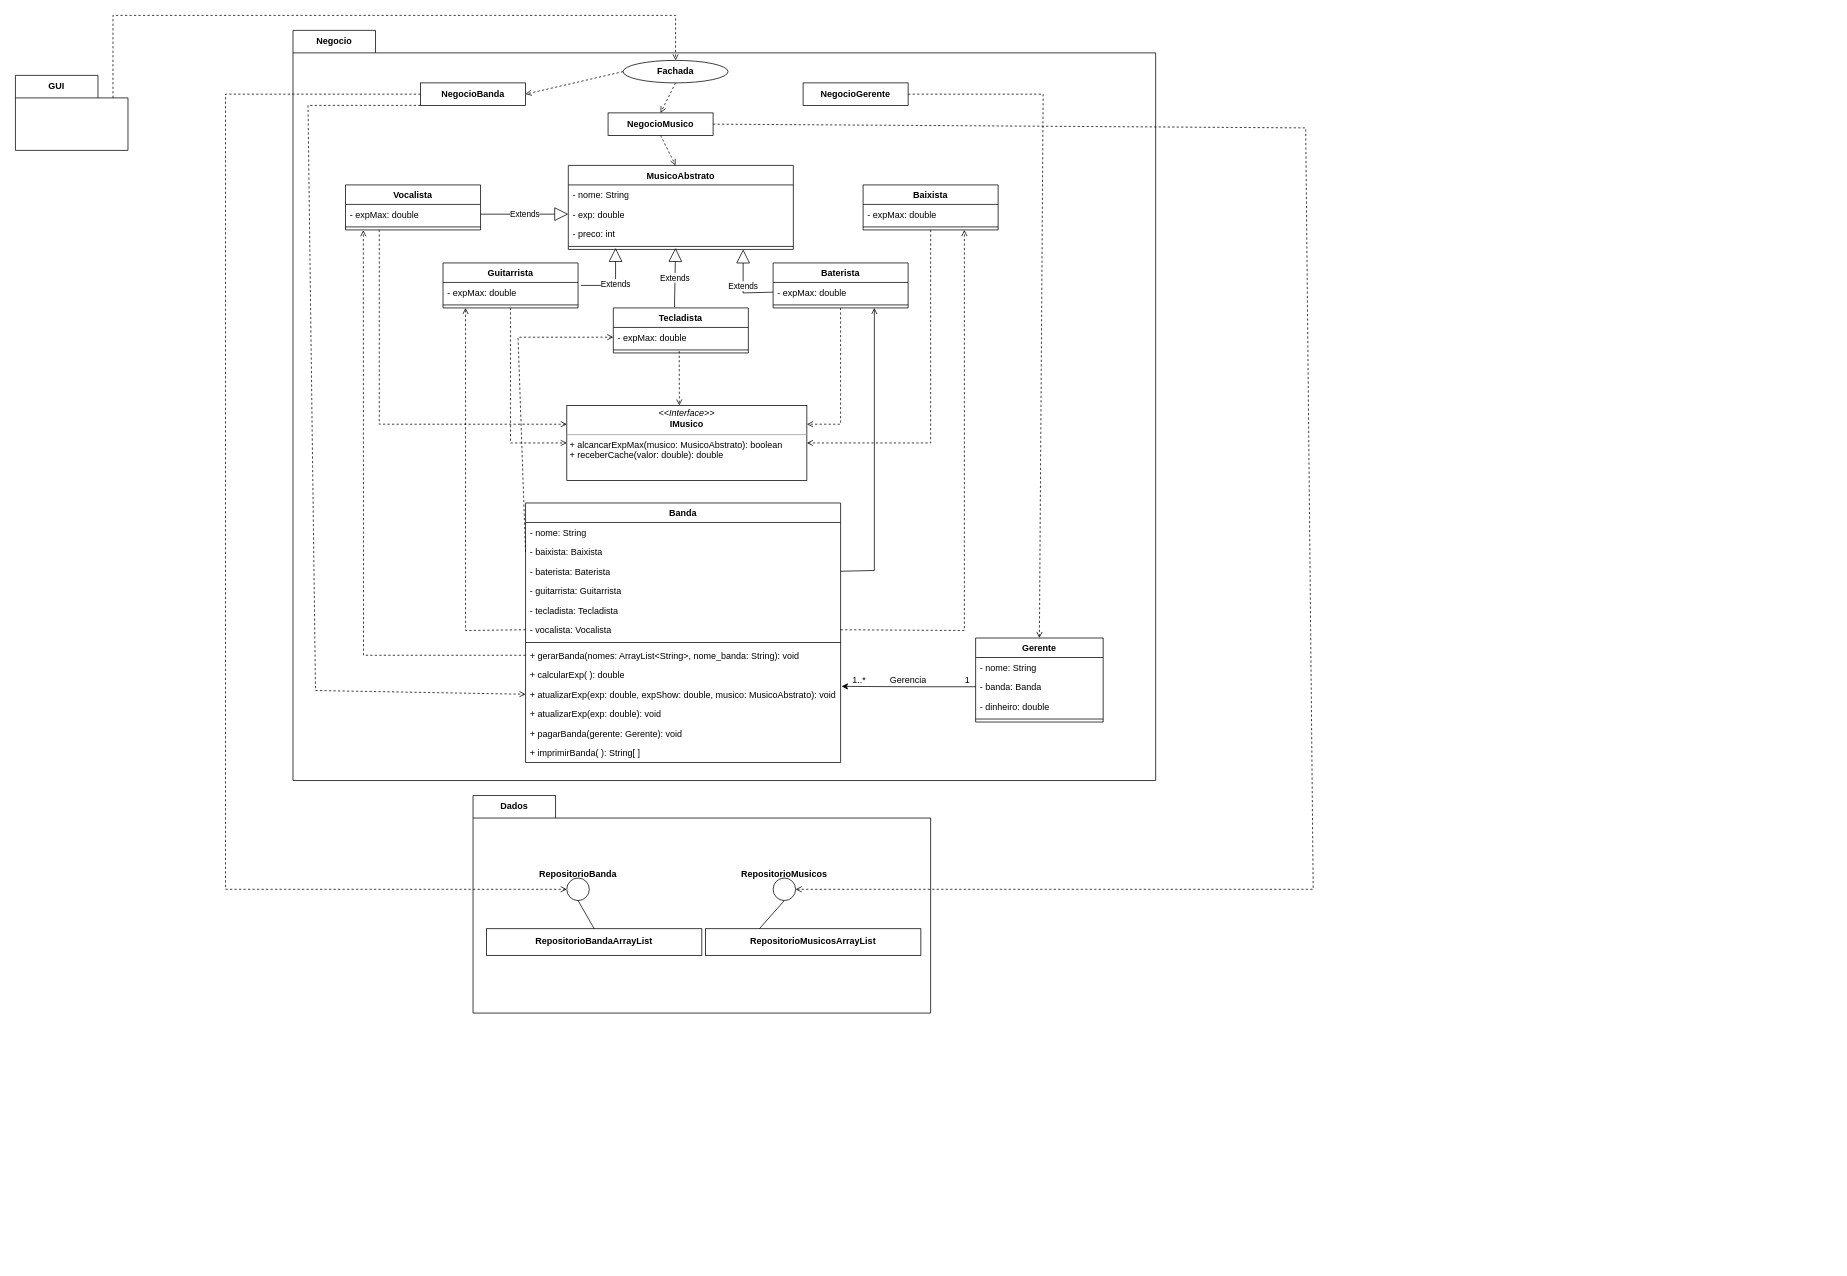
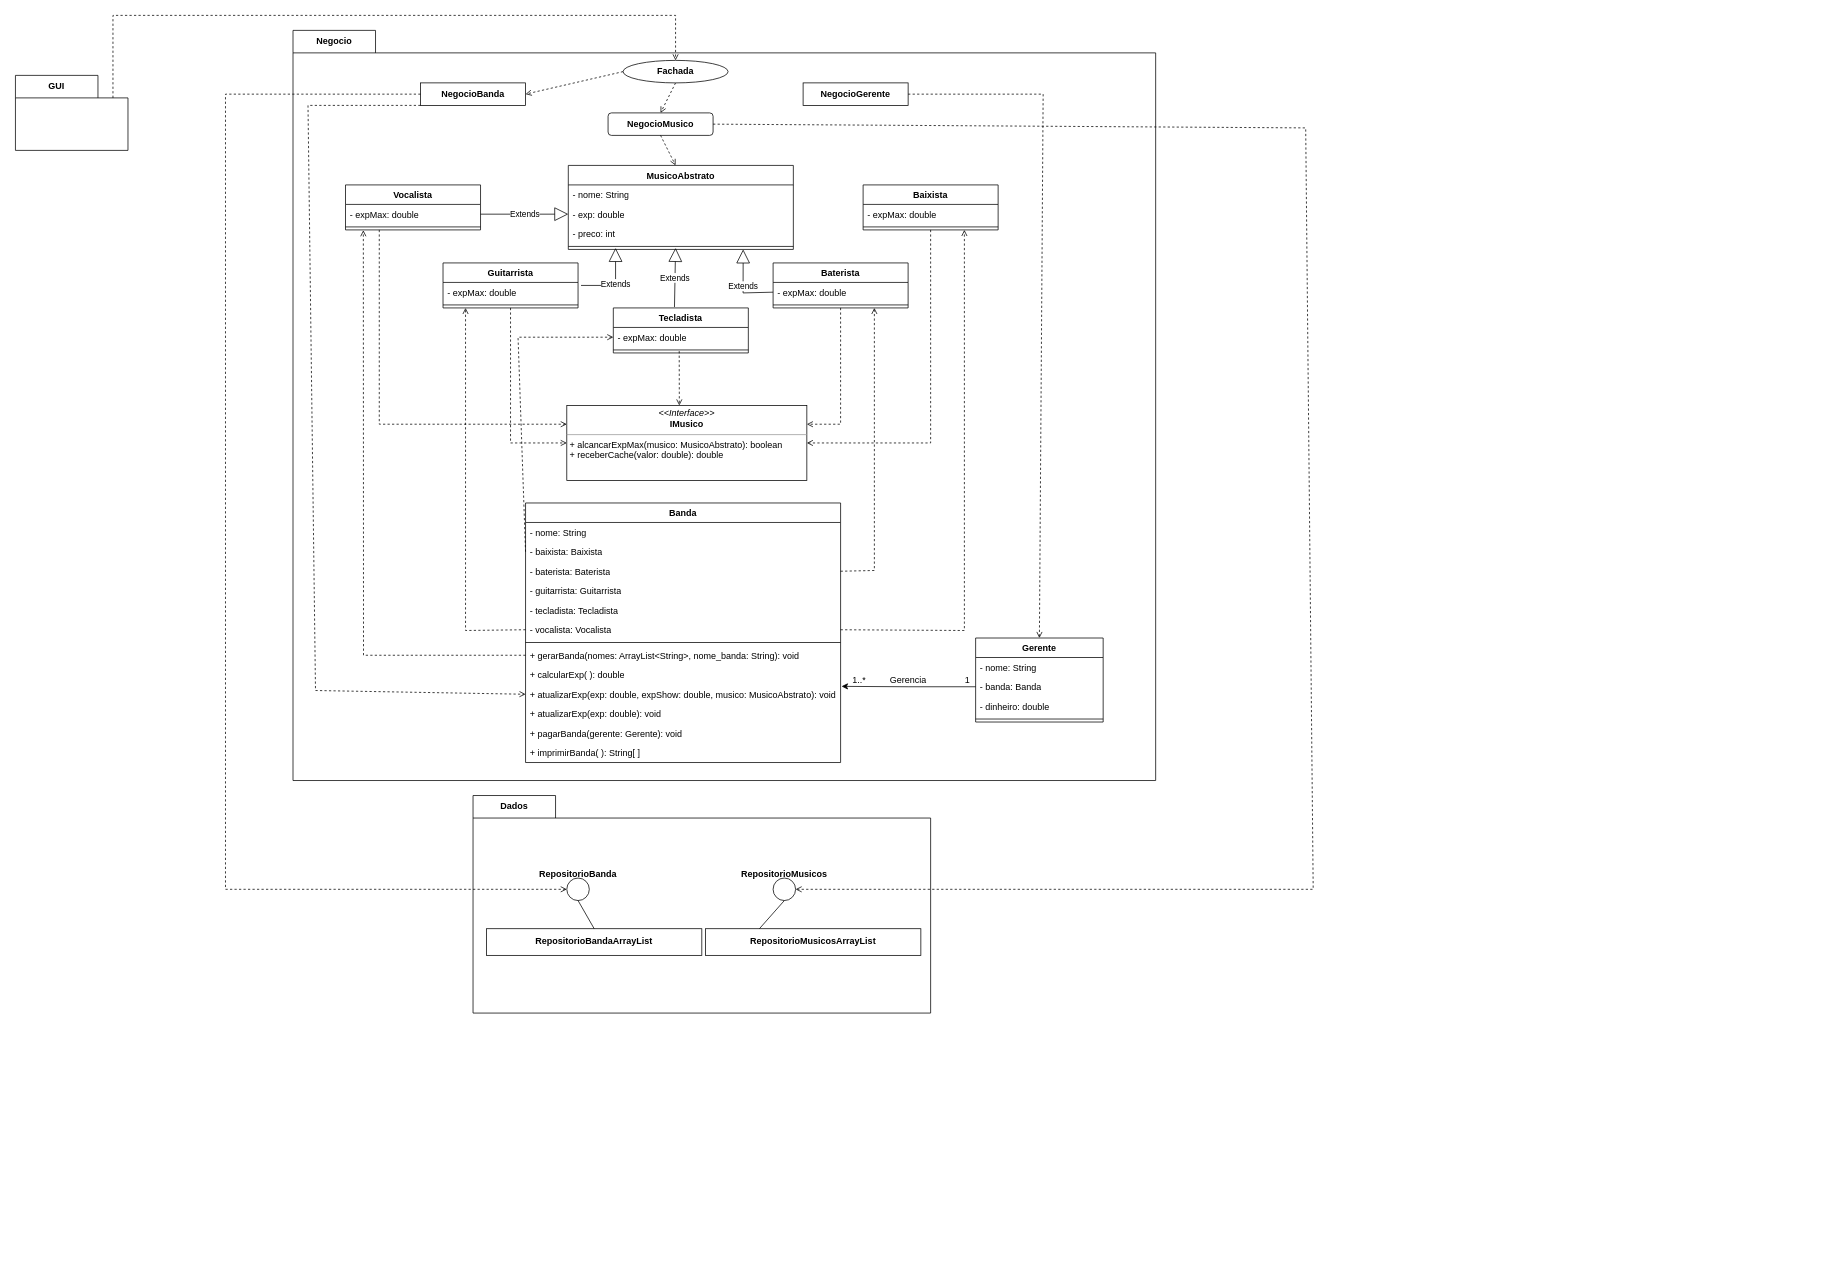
(660, 124) -> (660, 124)
(874, 456) -> (874, 456)
